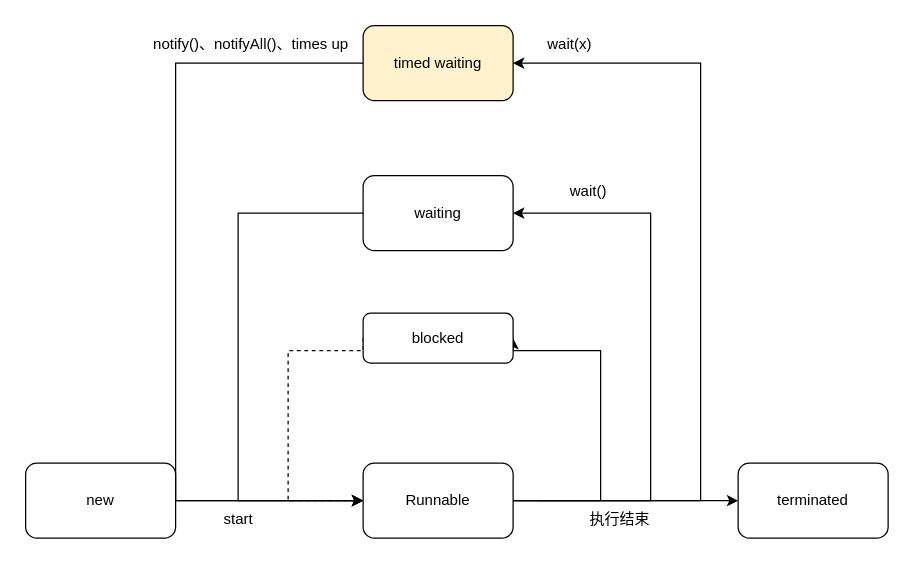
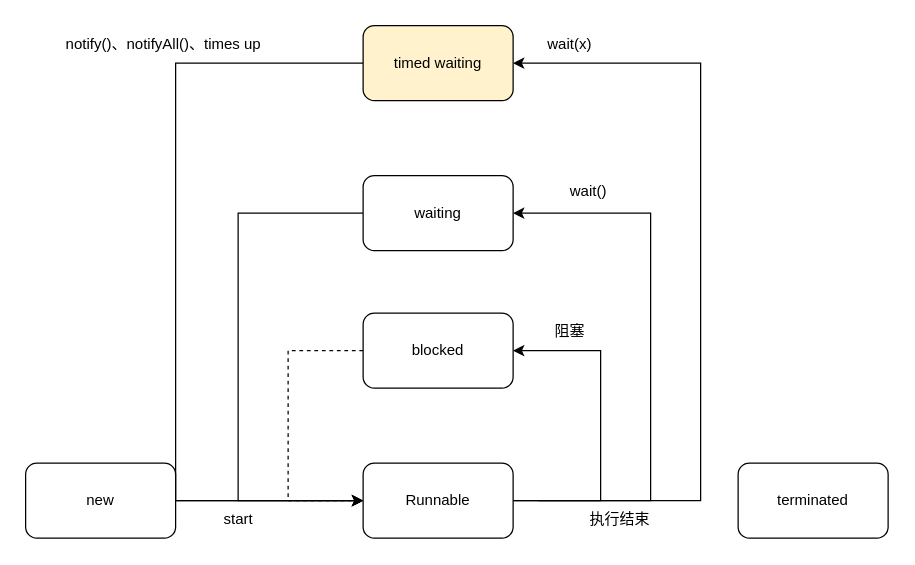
(251, 44) -> (163, 44)
none -> (569, 332)
(438, 338) -> (438, 351)
(715, 501) -> none
